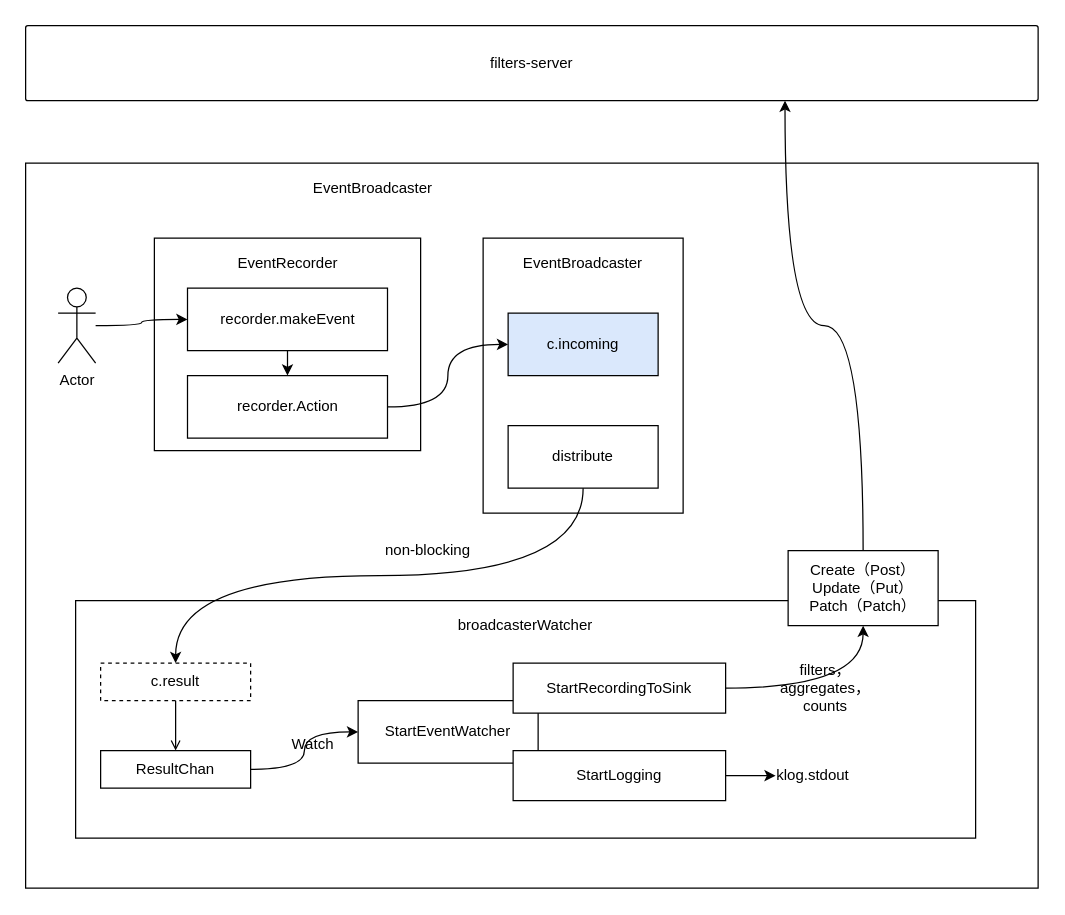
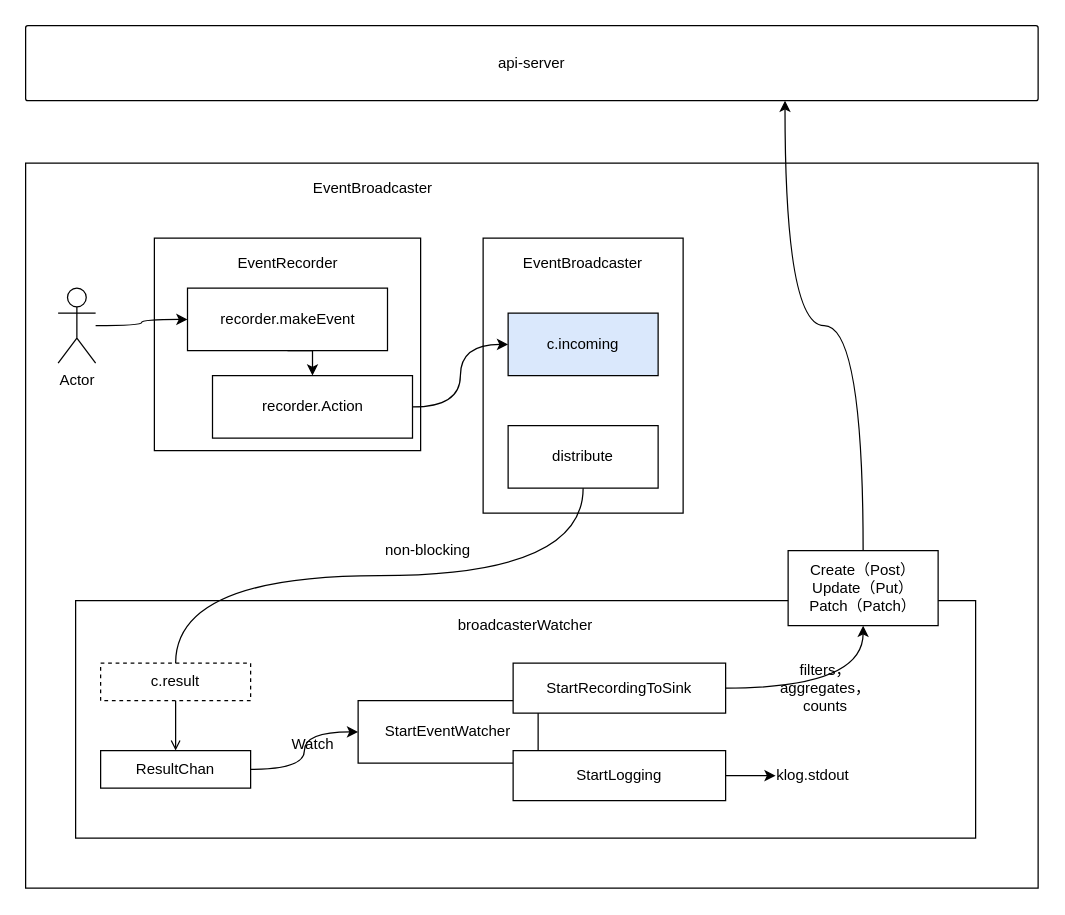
(532, 63) -> (532, 63)
(288, 407) -> (313, 407)
(229, 595) -> (227, 598)
